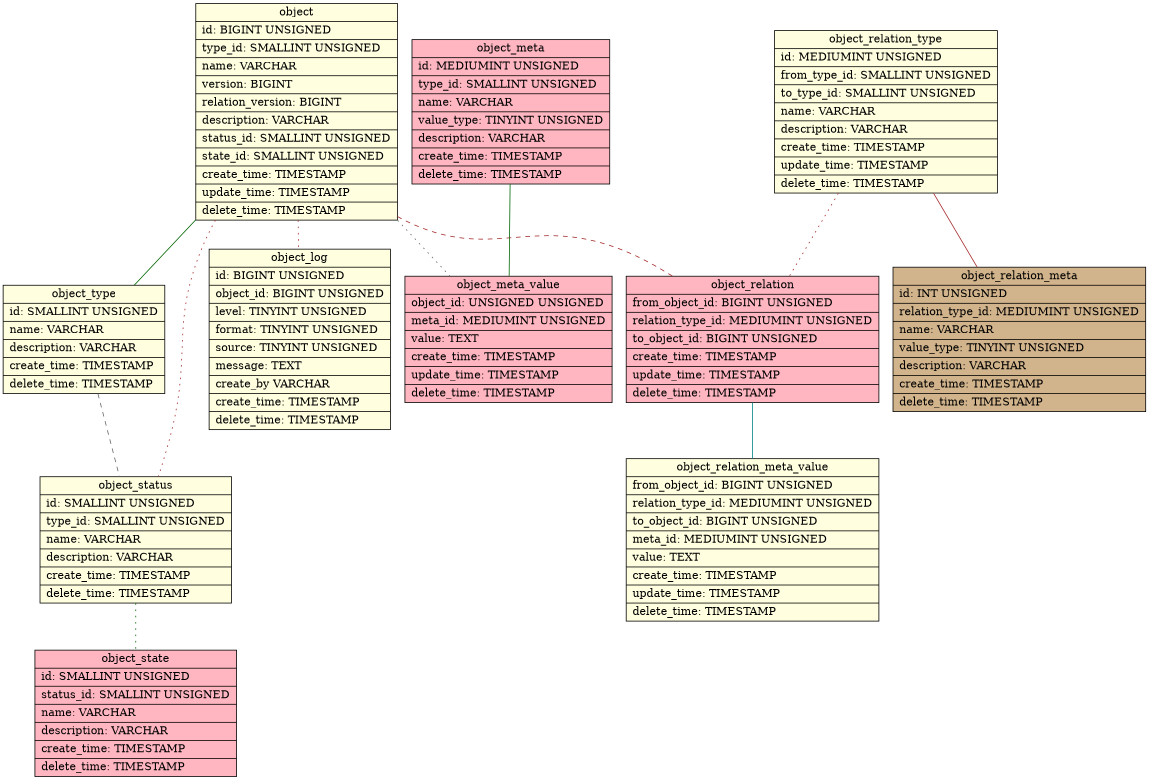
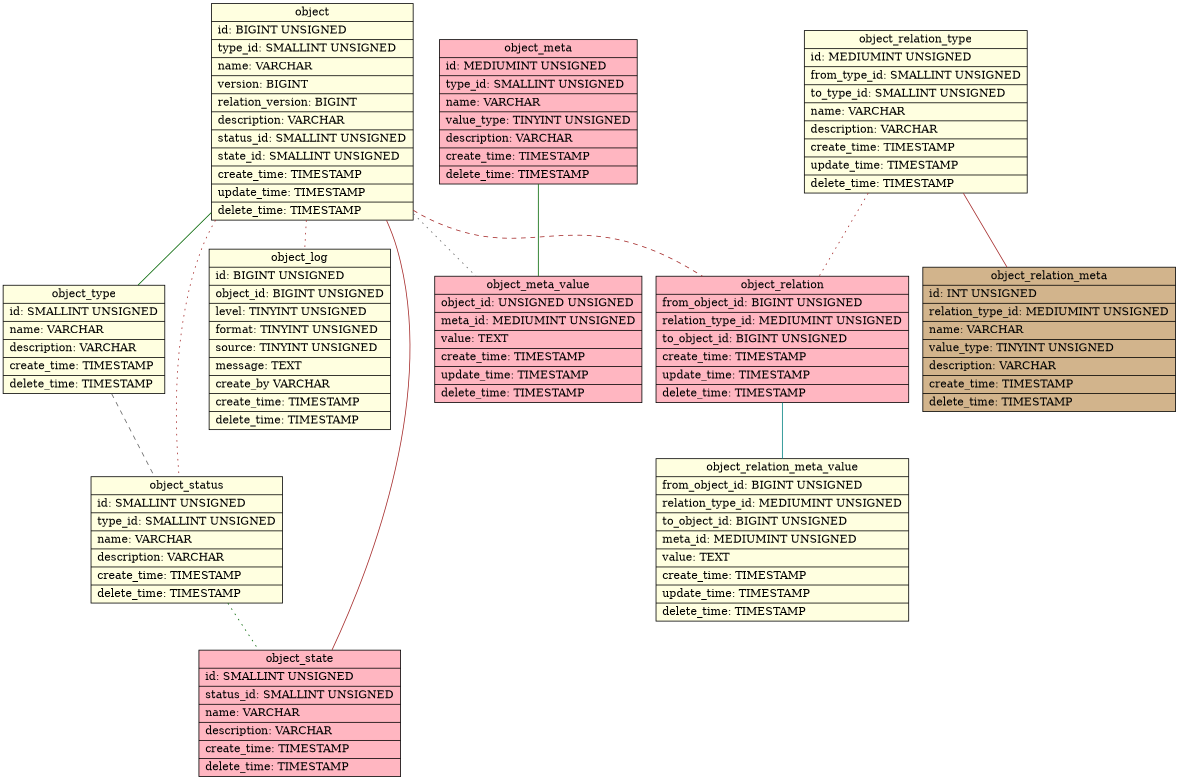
none -> (401, 439)
